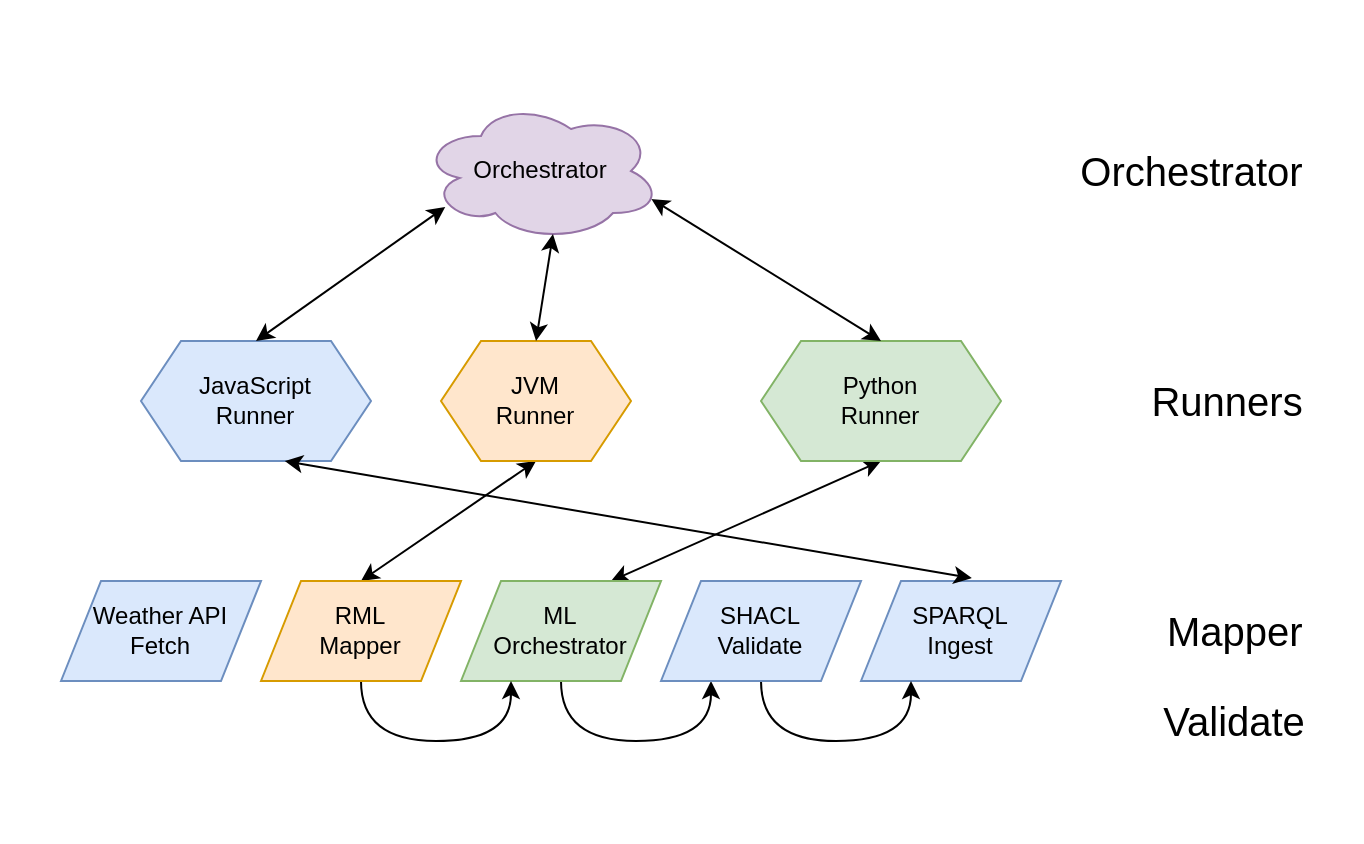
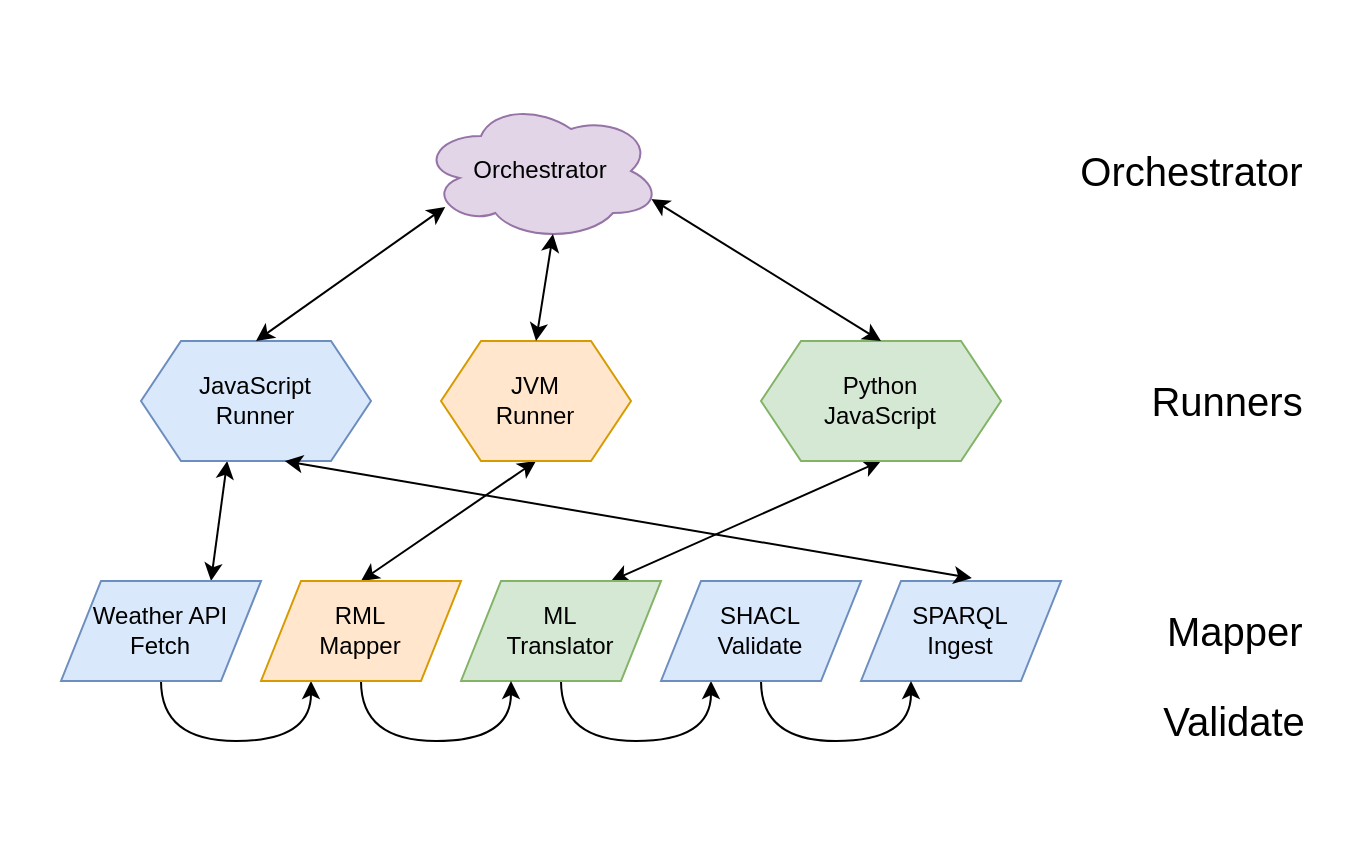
(881, 401) -> (881, 401)
none -> (219, 521)
(561, 631) -> (561, 631)
none -> (232, 741)
